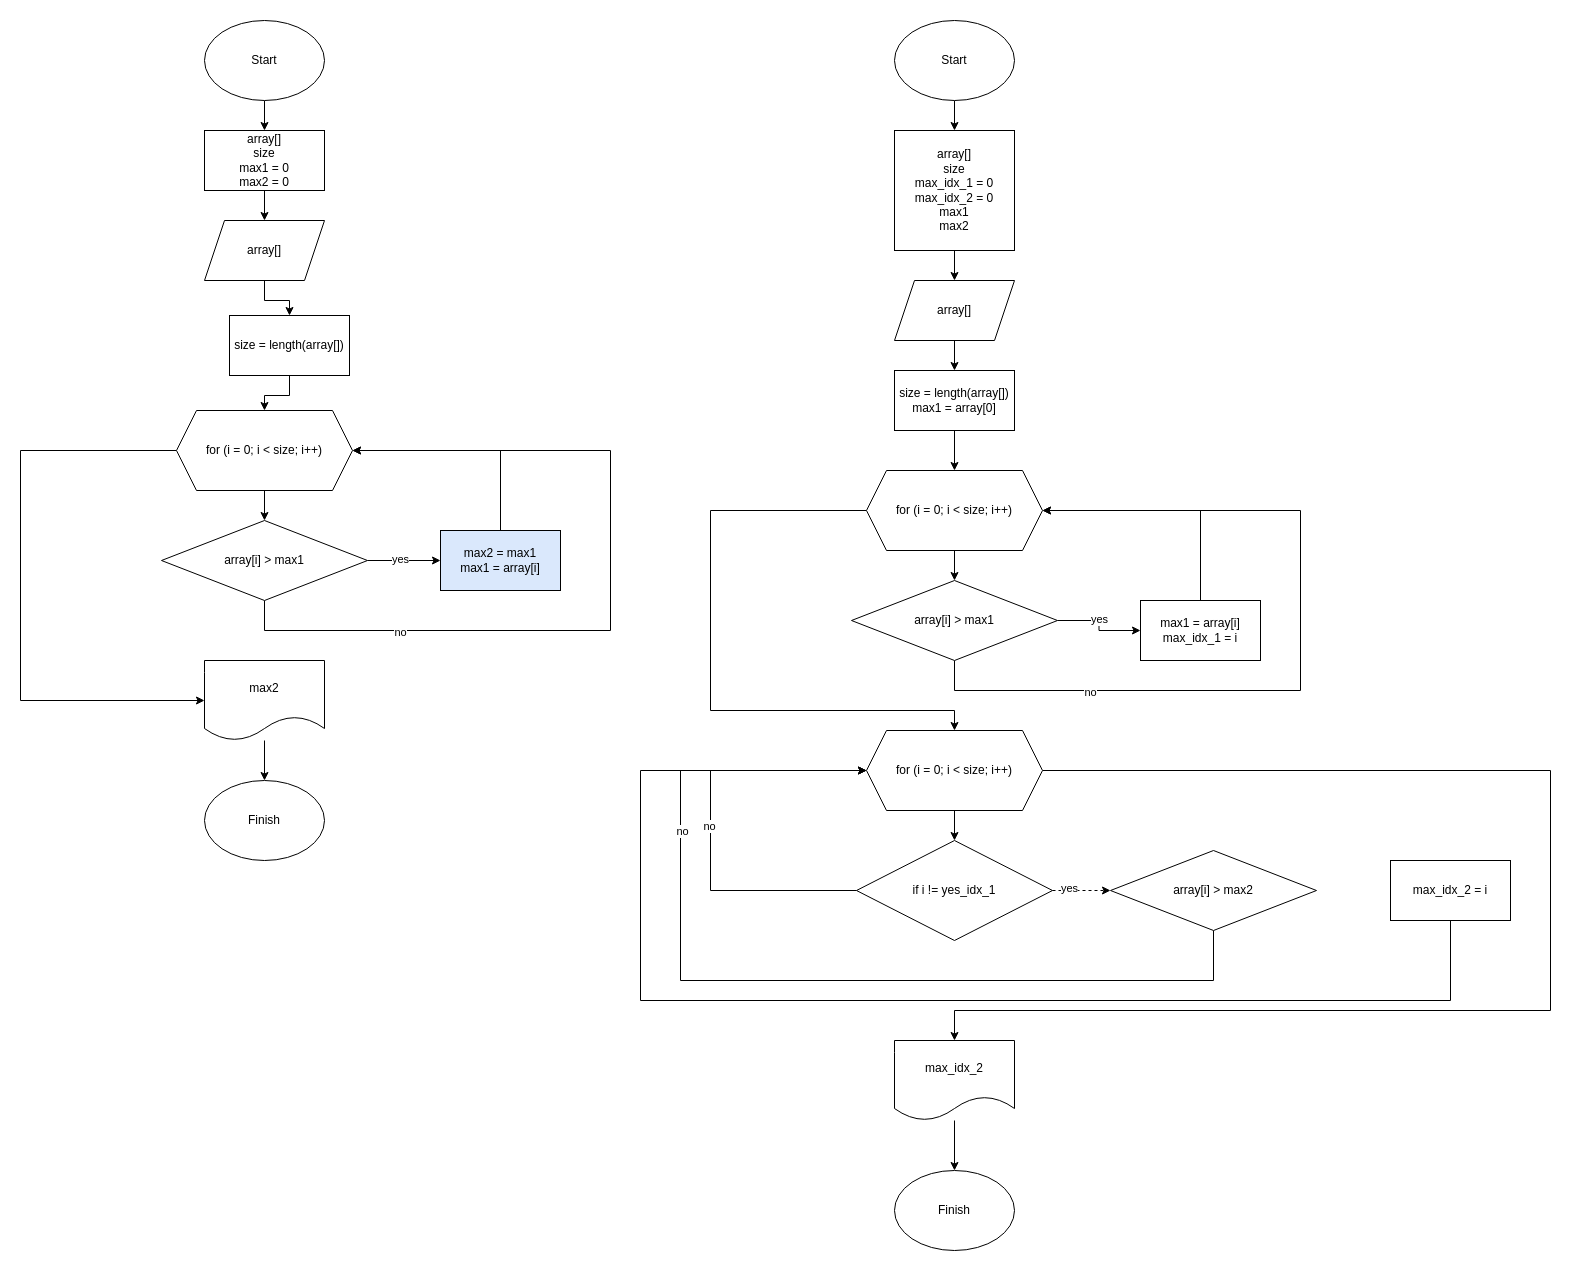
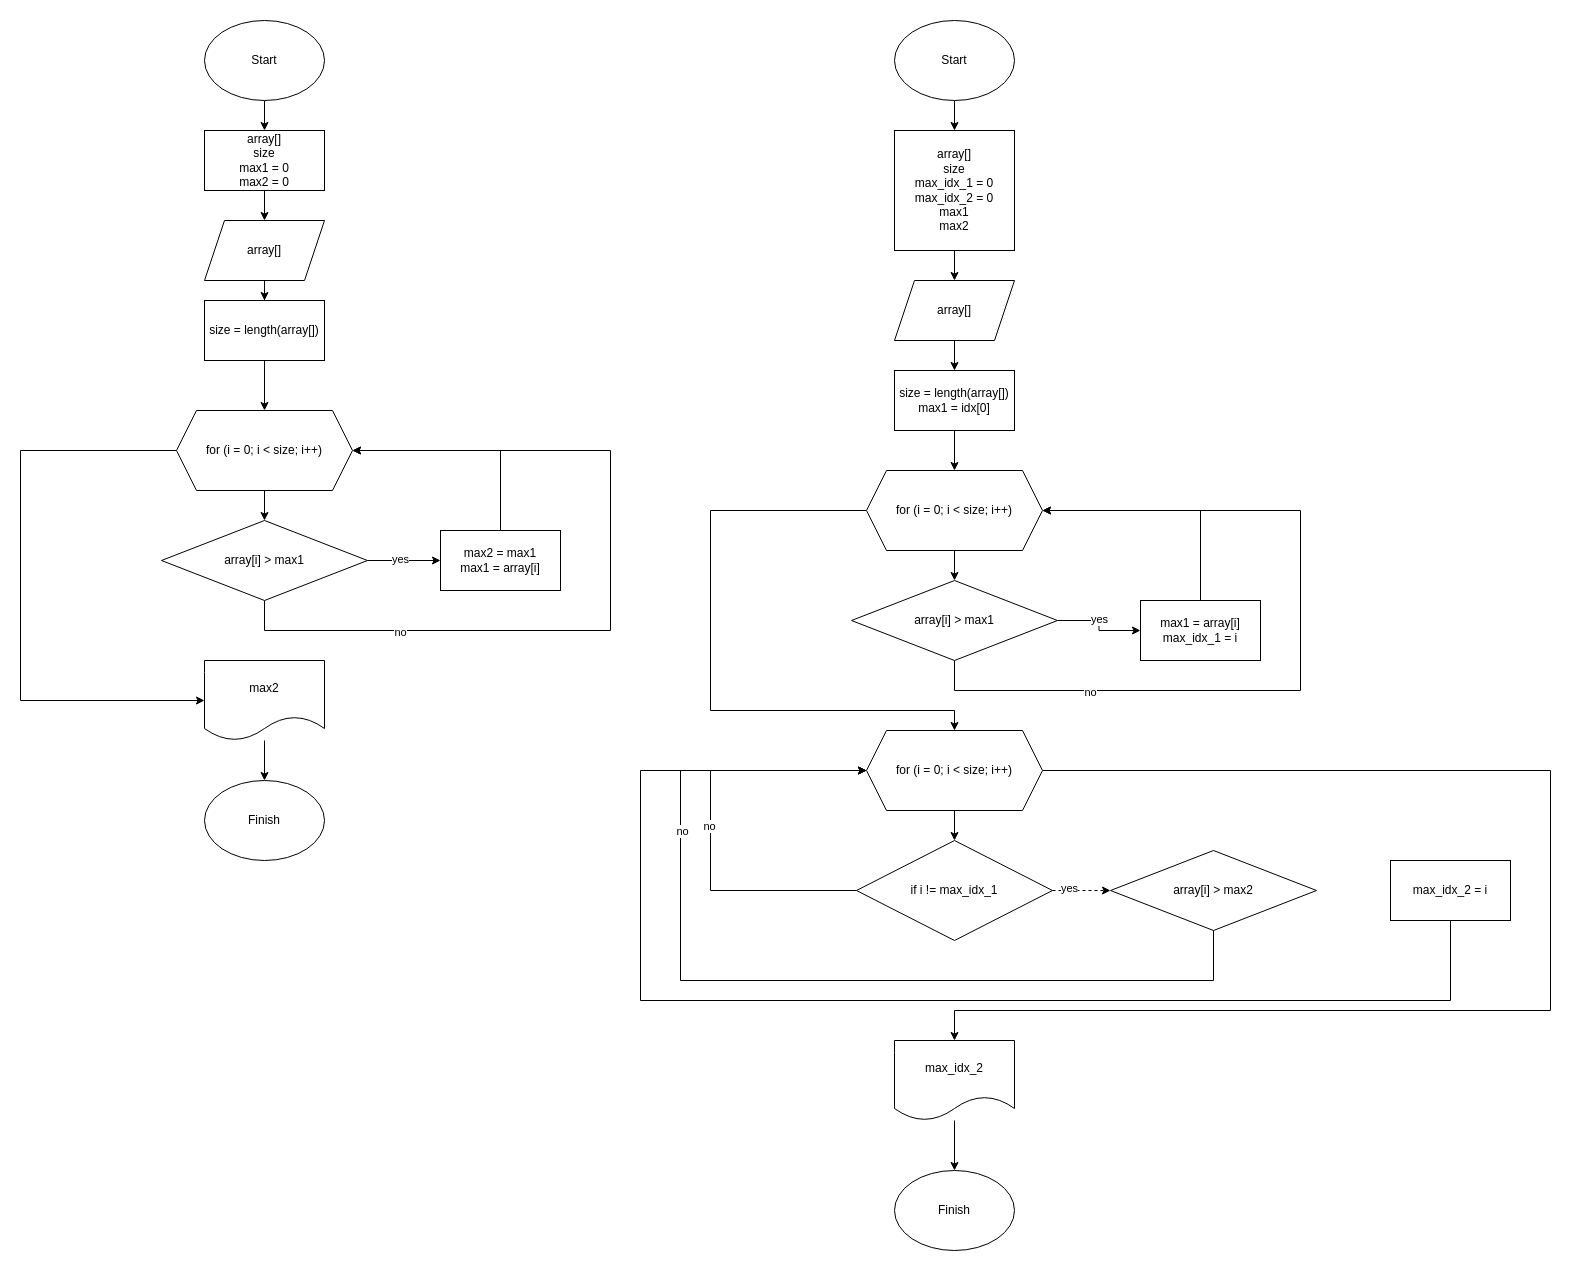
(290, 346) -> (265, 331)
(955, 401) -> (955, 401)
(501, 561) -> (501, 561)
(955, 891) -> (955, 891)
